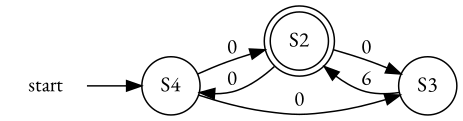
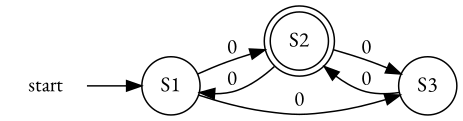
(367, 79) -> (367, 79)
(171, 86) -> (171, 86)
